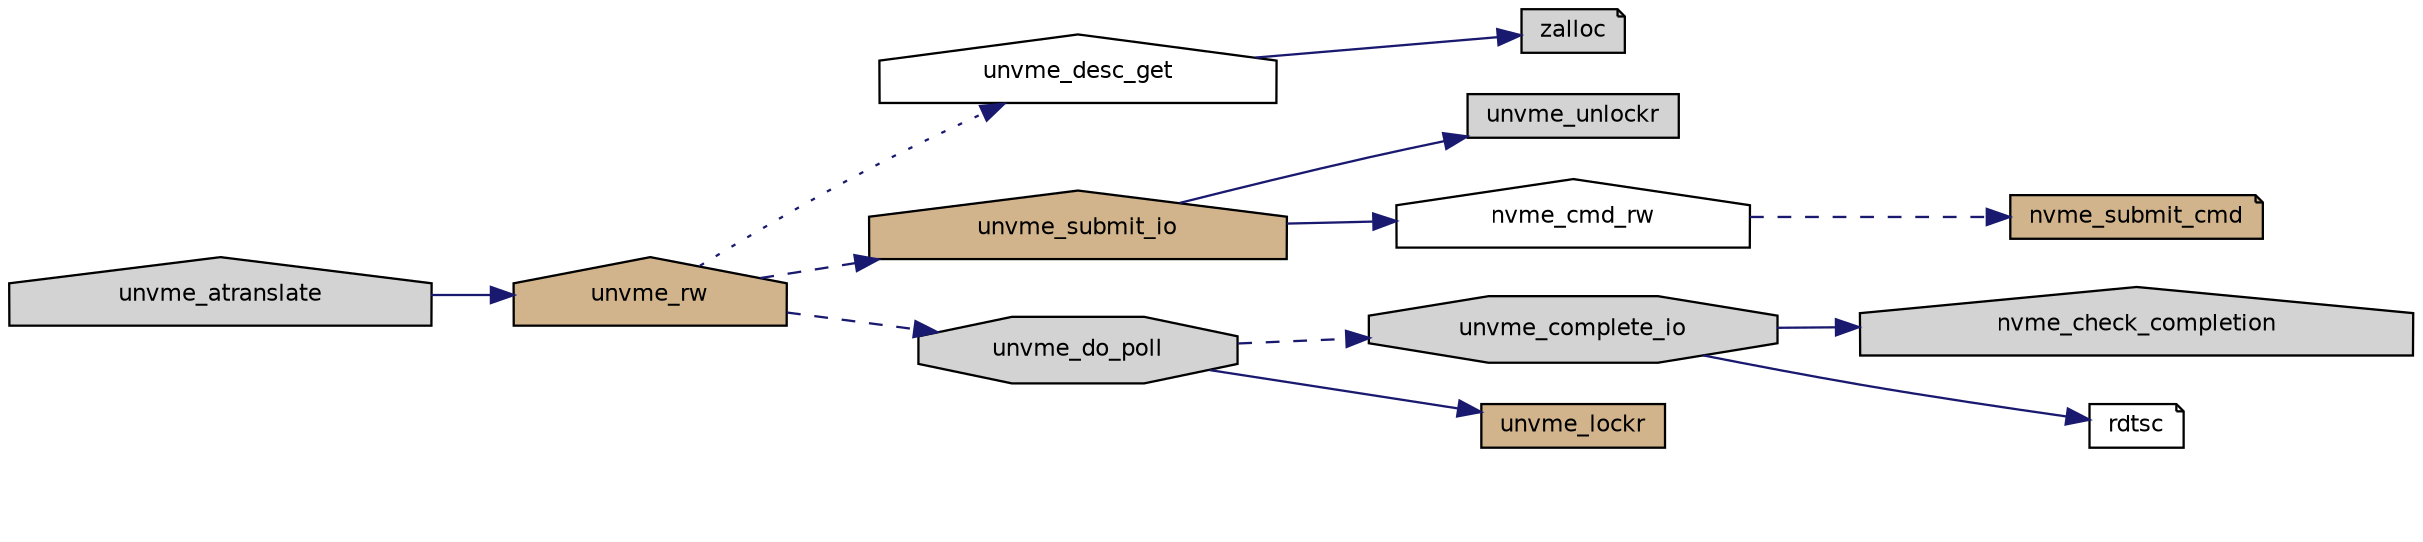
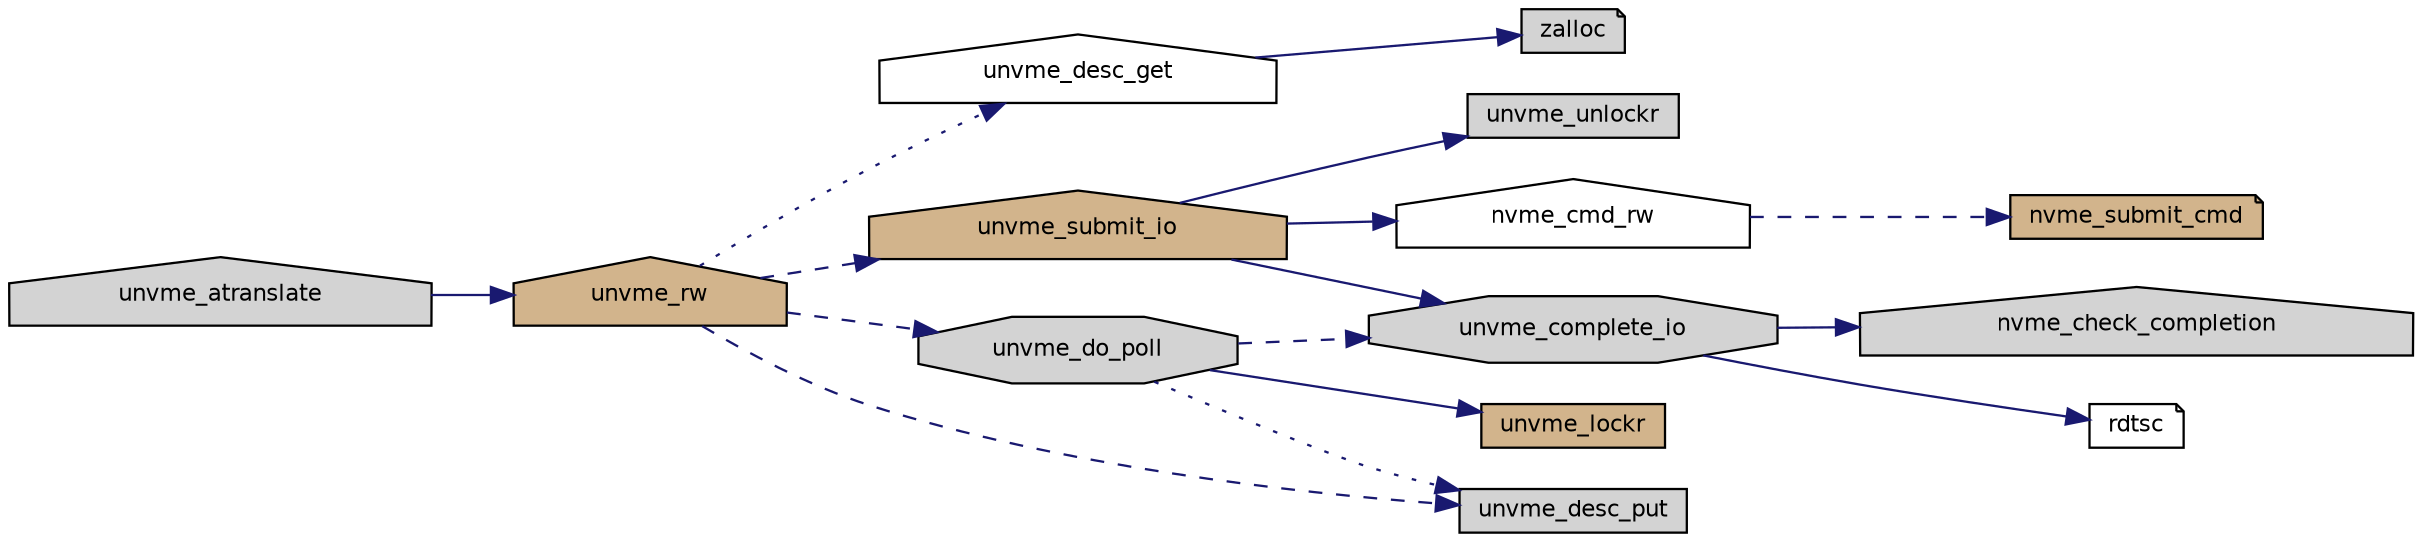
none -> (1326, 279)
none -> (1573, 511)
